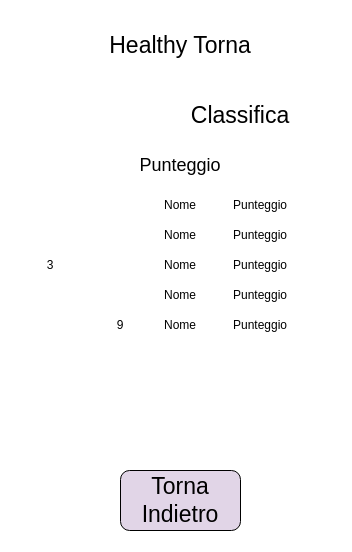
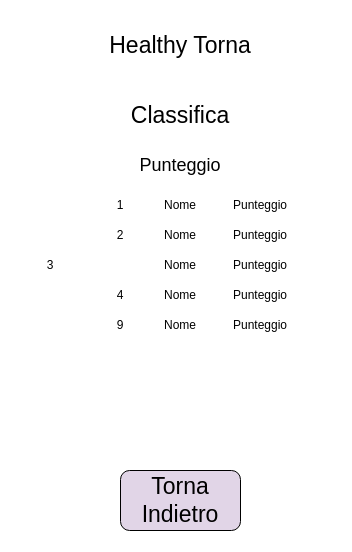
(241, 116) -> (181, 116)
none -> (121, 206)
none -> (121, 236)
none -> (121, 296)
